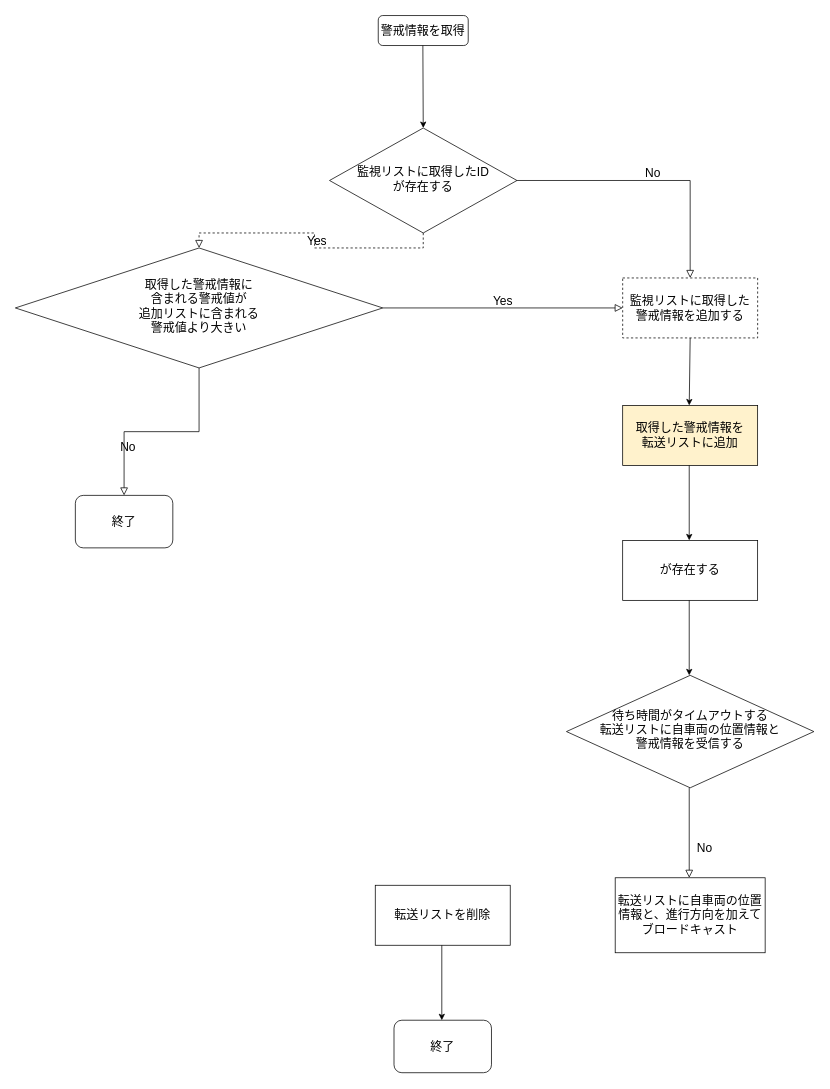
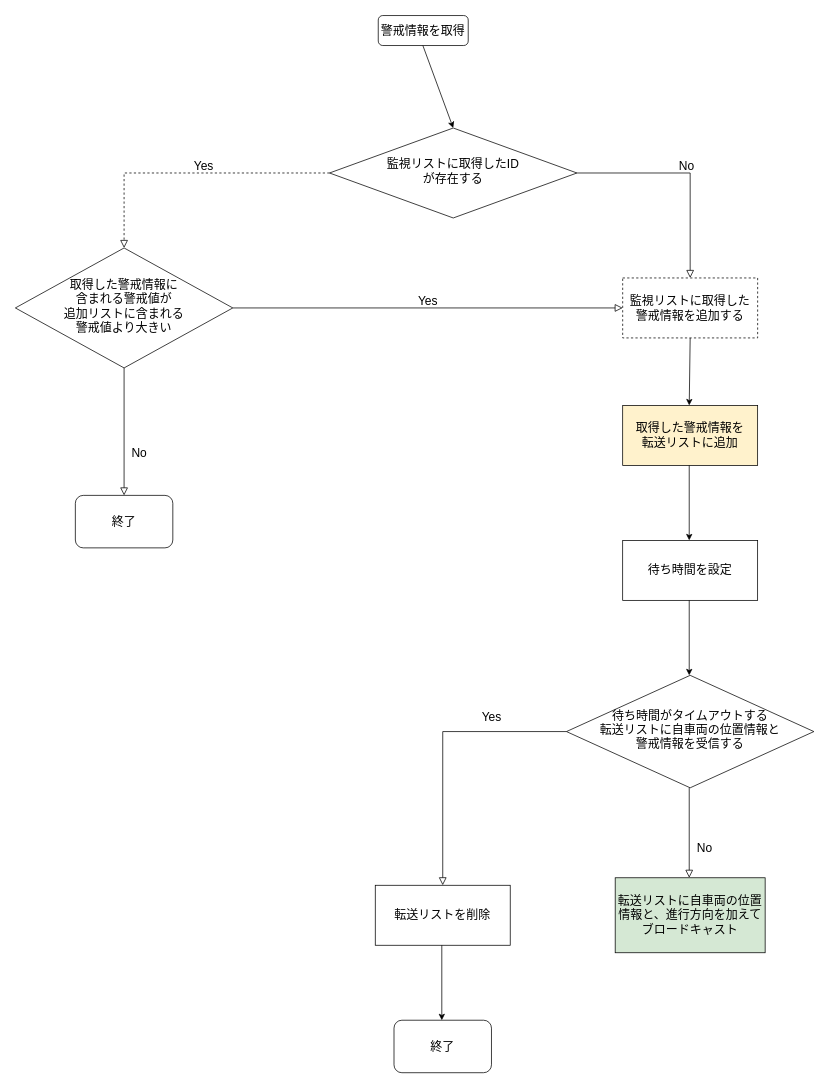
(423, 180) -> (453, 173)
(199, 308) -> (124, 308)
(690, 570) -> (690, 570)
none -> (443, 743)
(690, 915) -> (690, 915)
